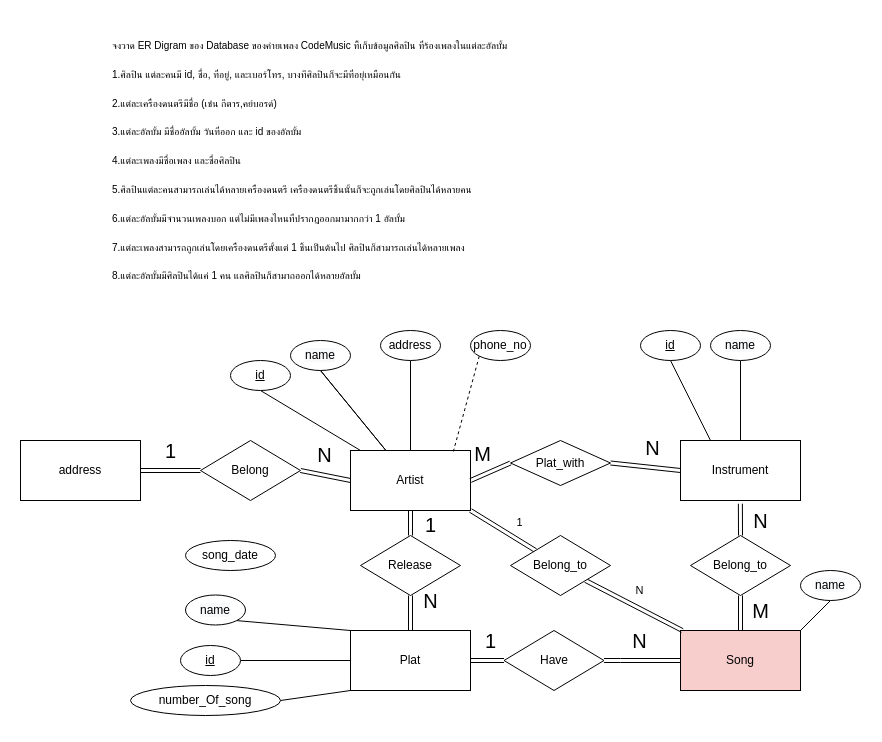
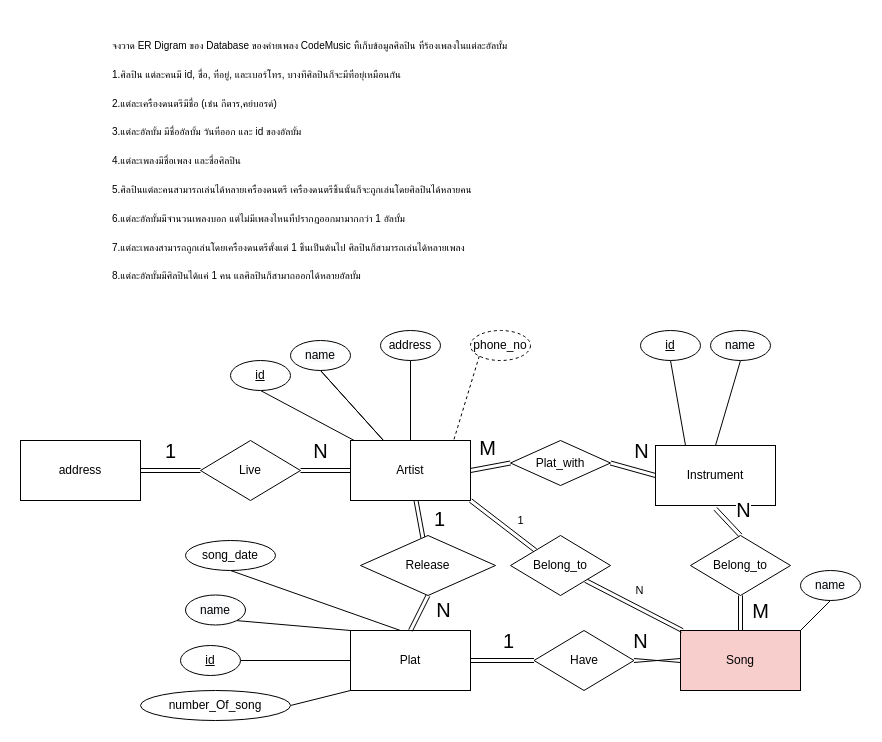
(501, 346) -> (501, 346)
(251, 471) -> (251, 471)
(741, 471) -> (716, 476)
(411, 481) -> (411, 471)
(411, 566) -> (428, 566)
none -> (316, 601)
(554, 661) -> (584, 661)
(206, 701) -> (216, 706)
